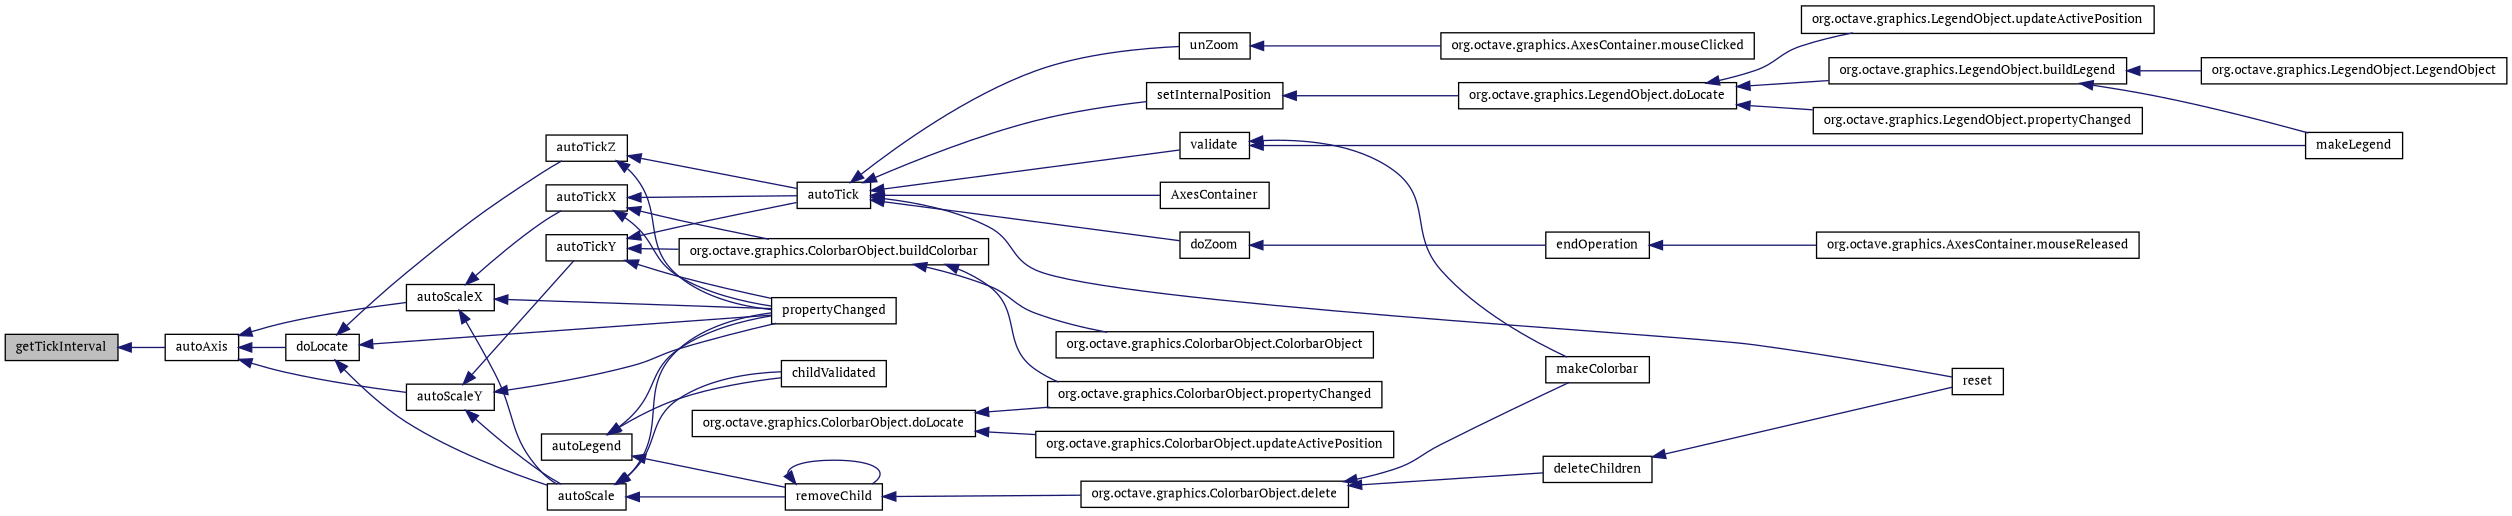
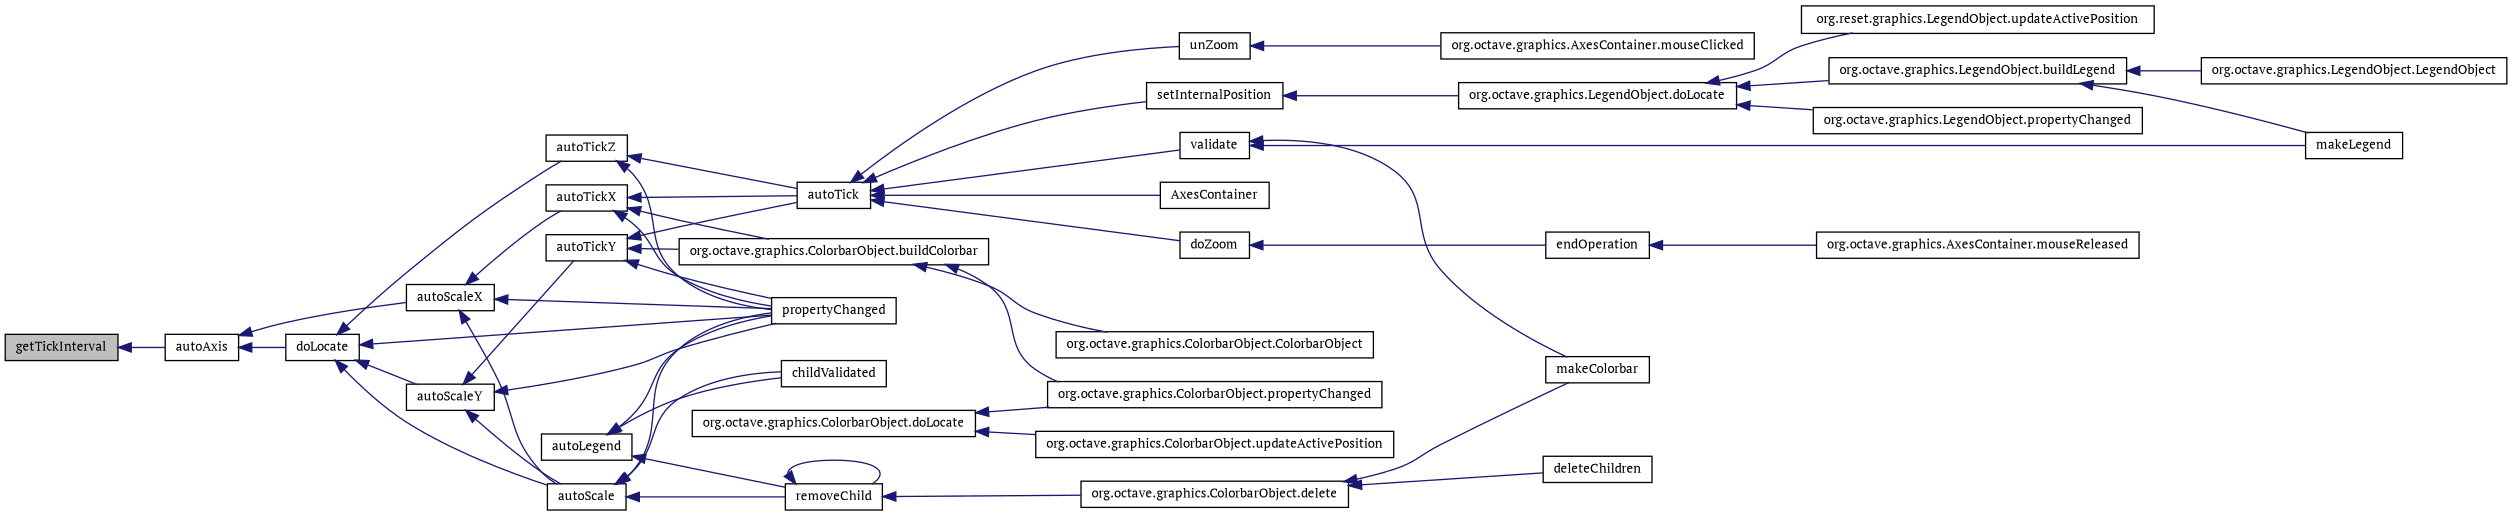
(1978, 20) -> (1978, 20)
(328, 381) -> (393, 375)
(1978, 382) -> none
